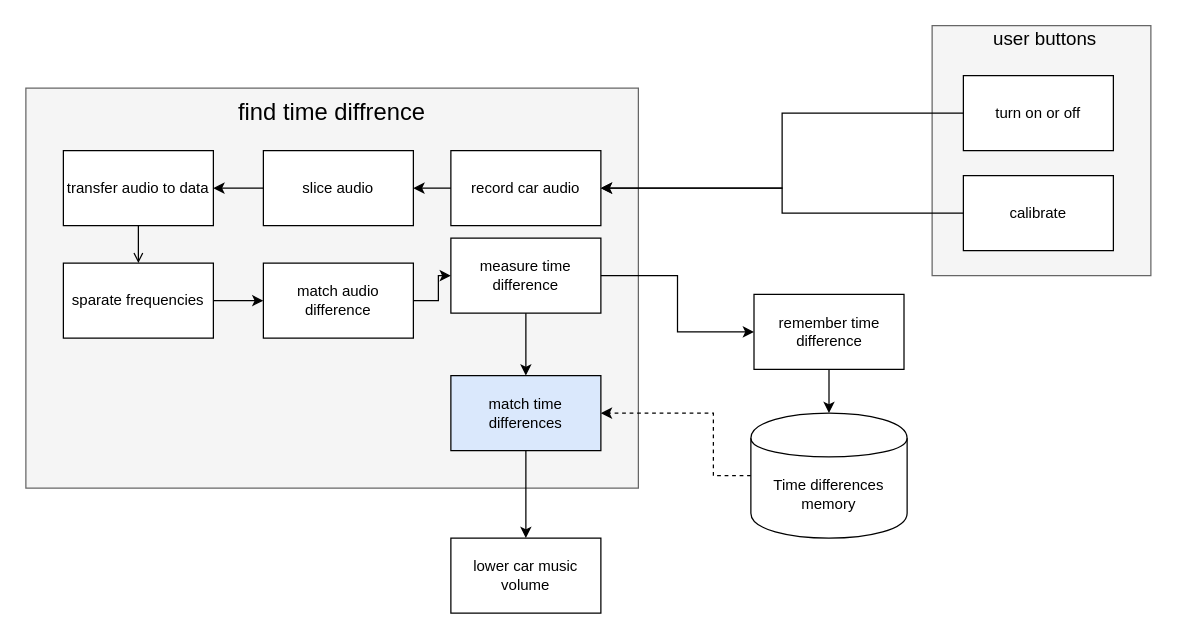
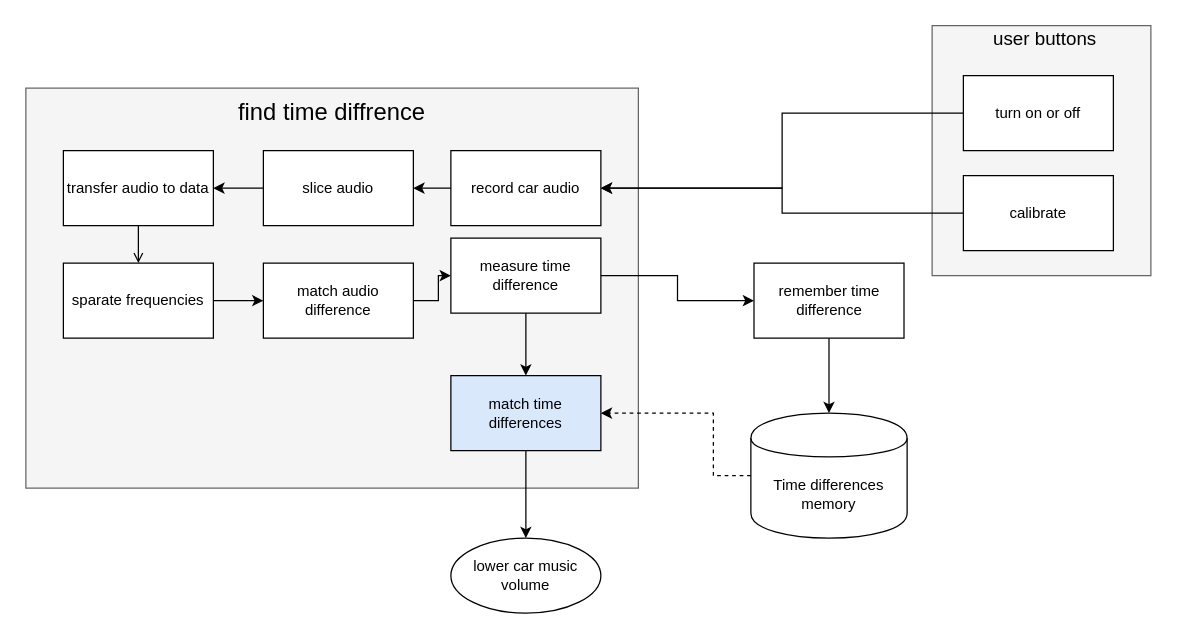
(829, 332) -> (829, 301)
(526, 576) -> (526, 576)
